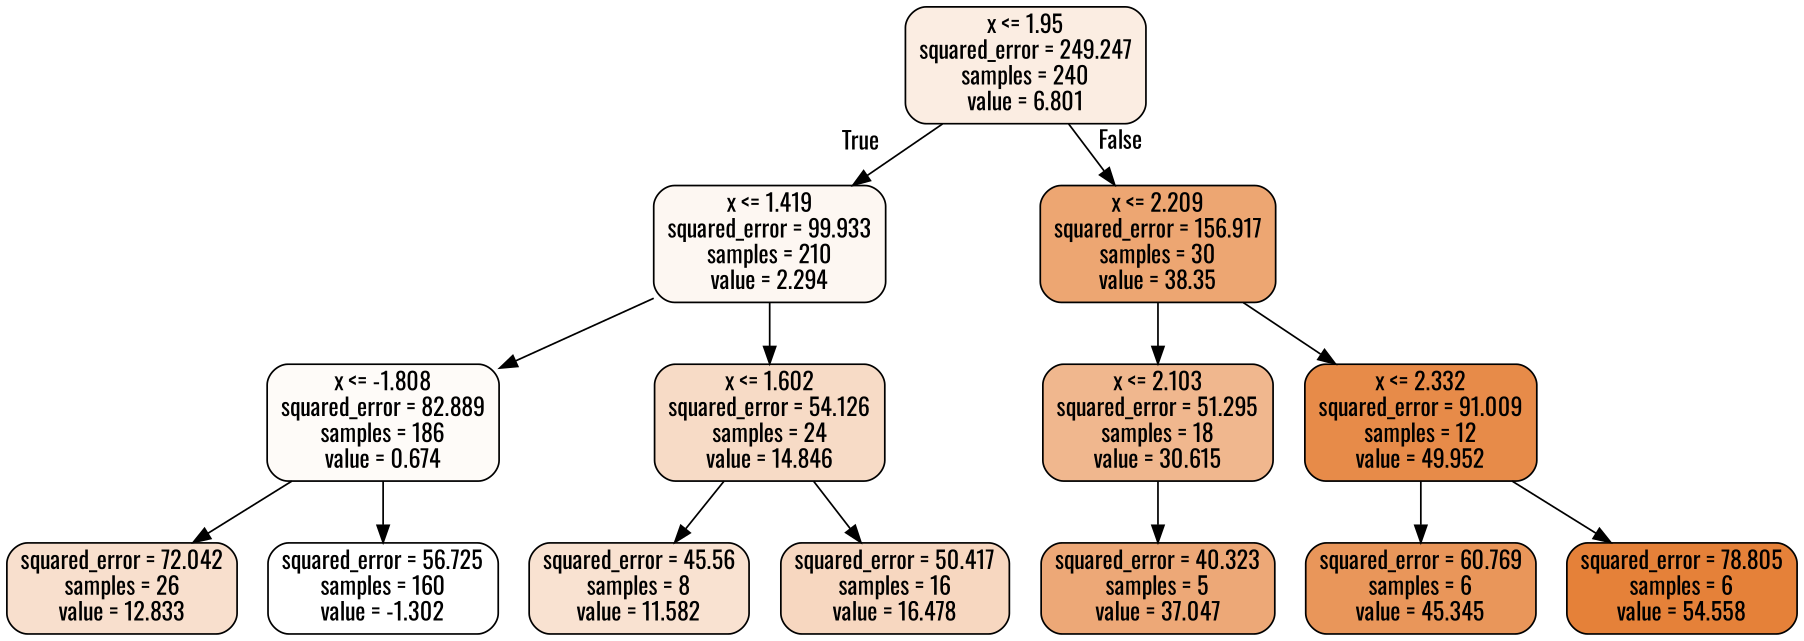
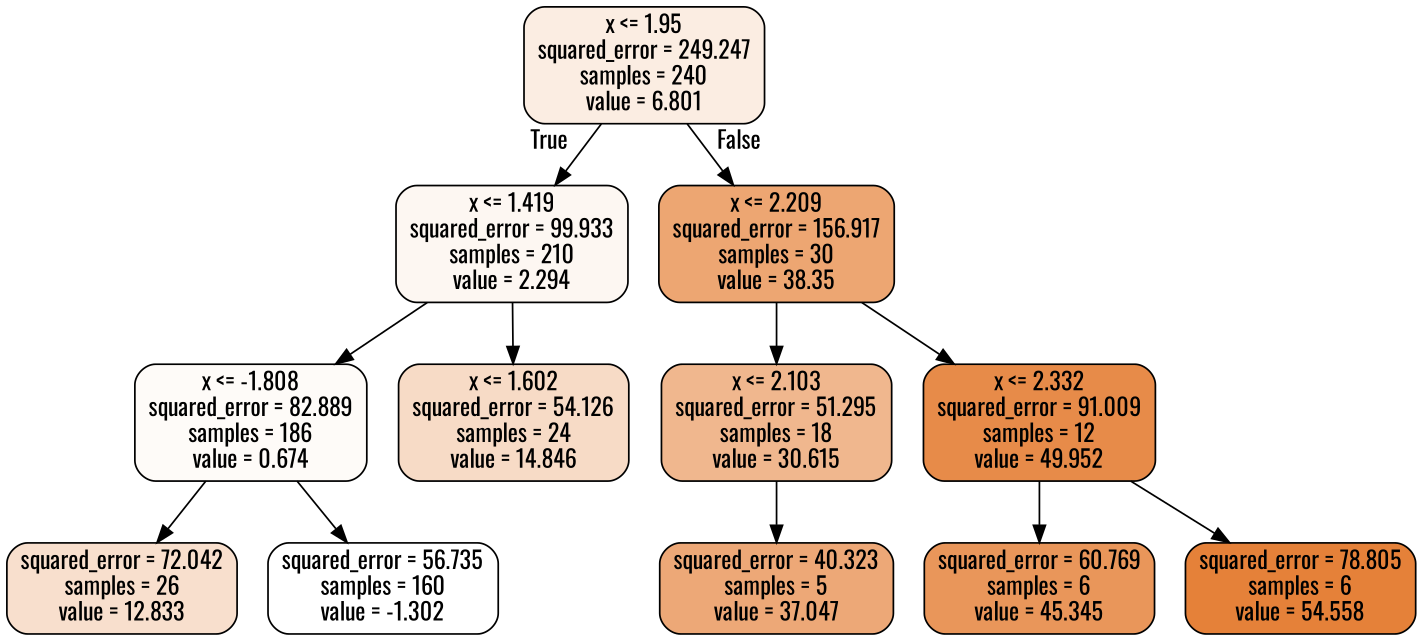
(383, 588) -> (383, 588)
(639, 588) -> none
(895, 588) -> none
